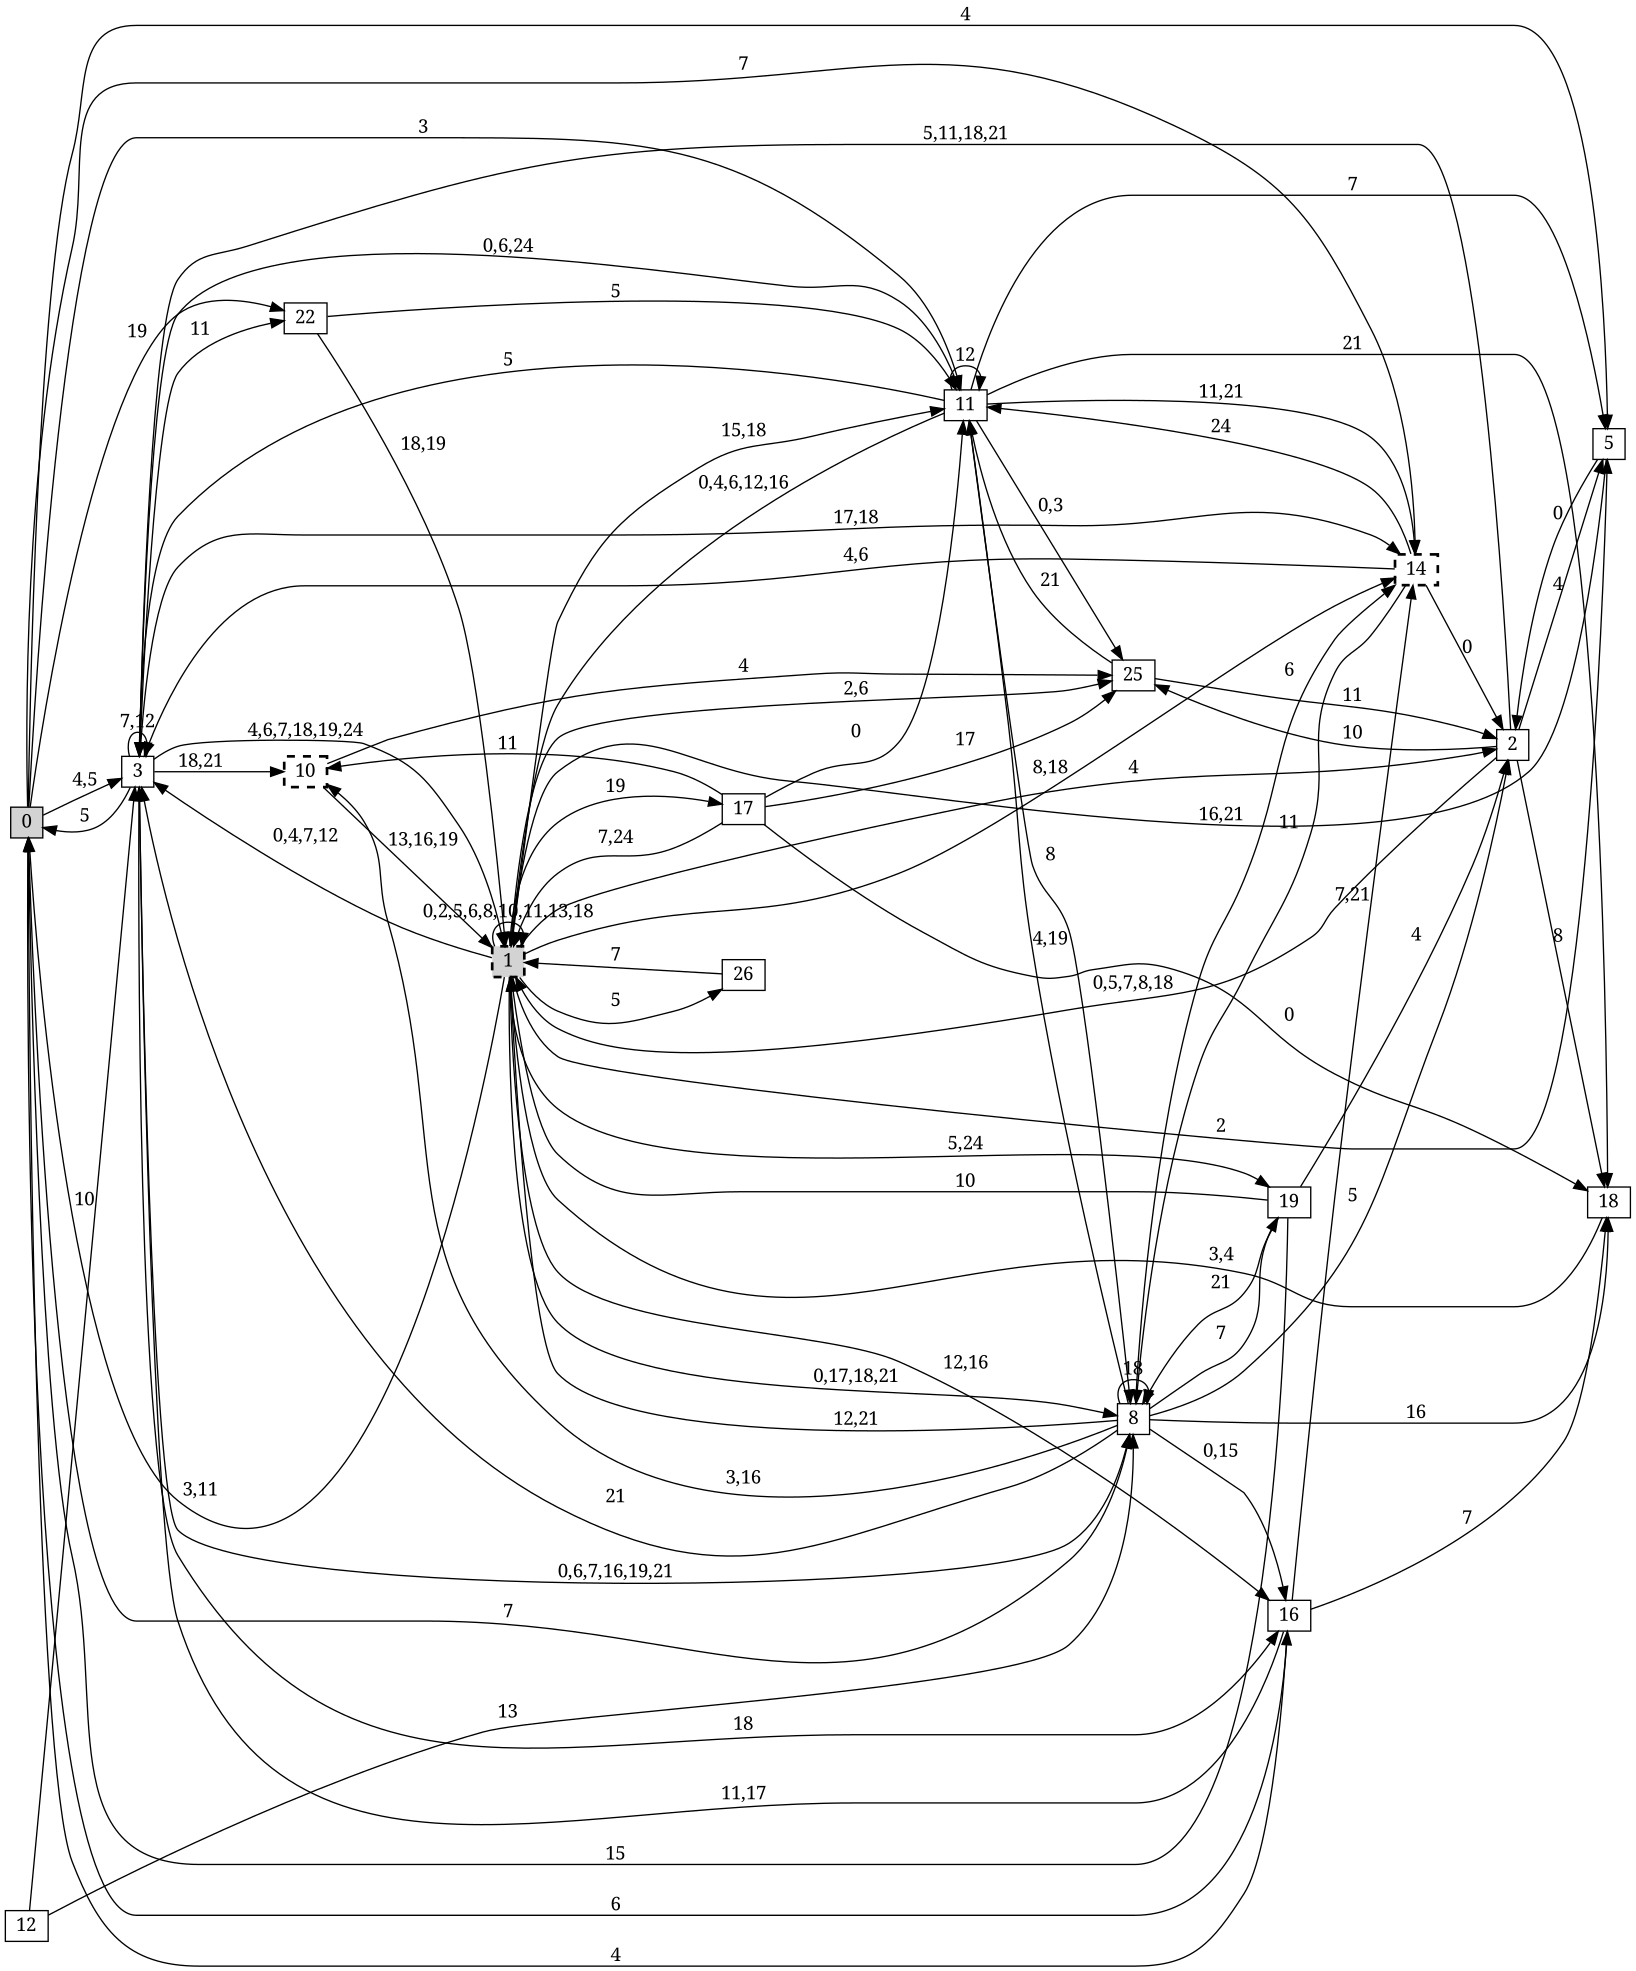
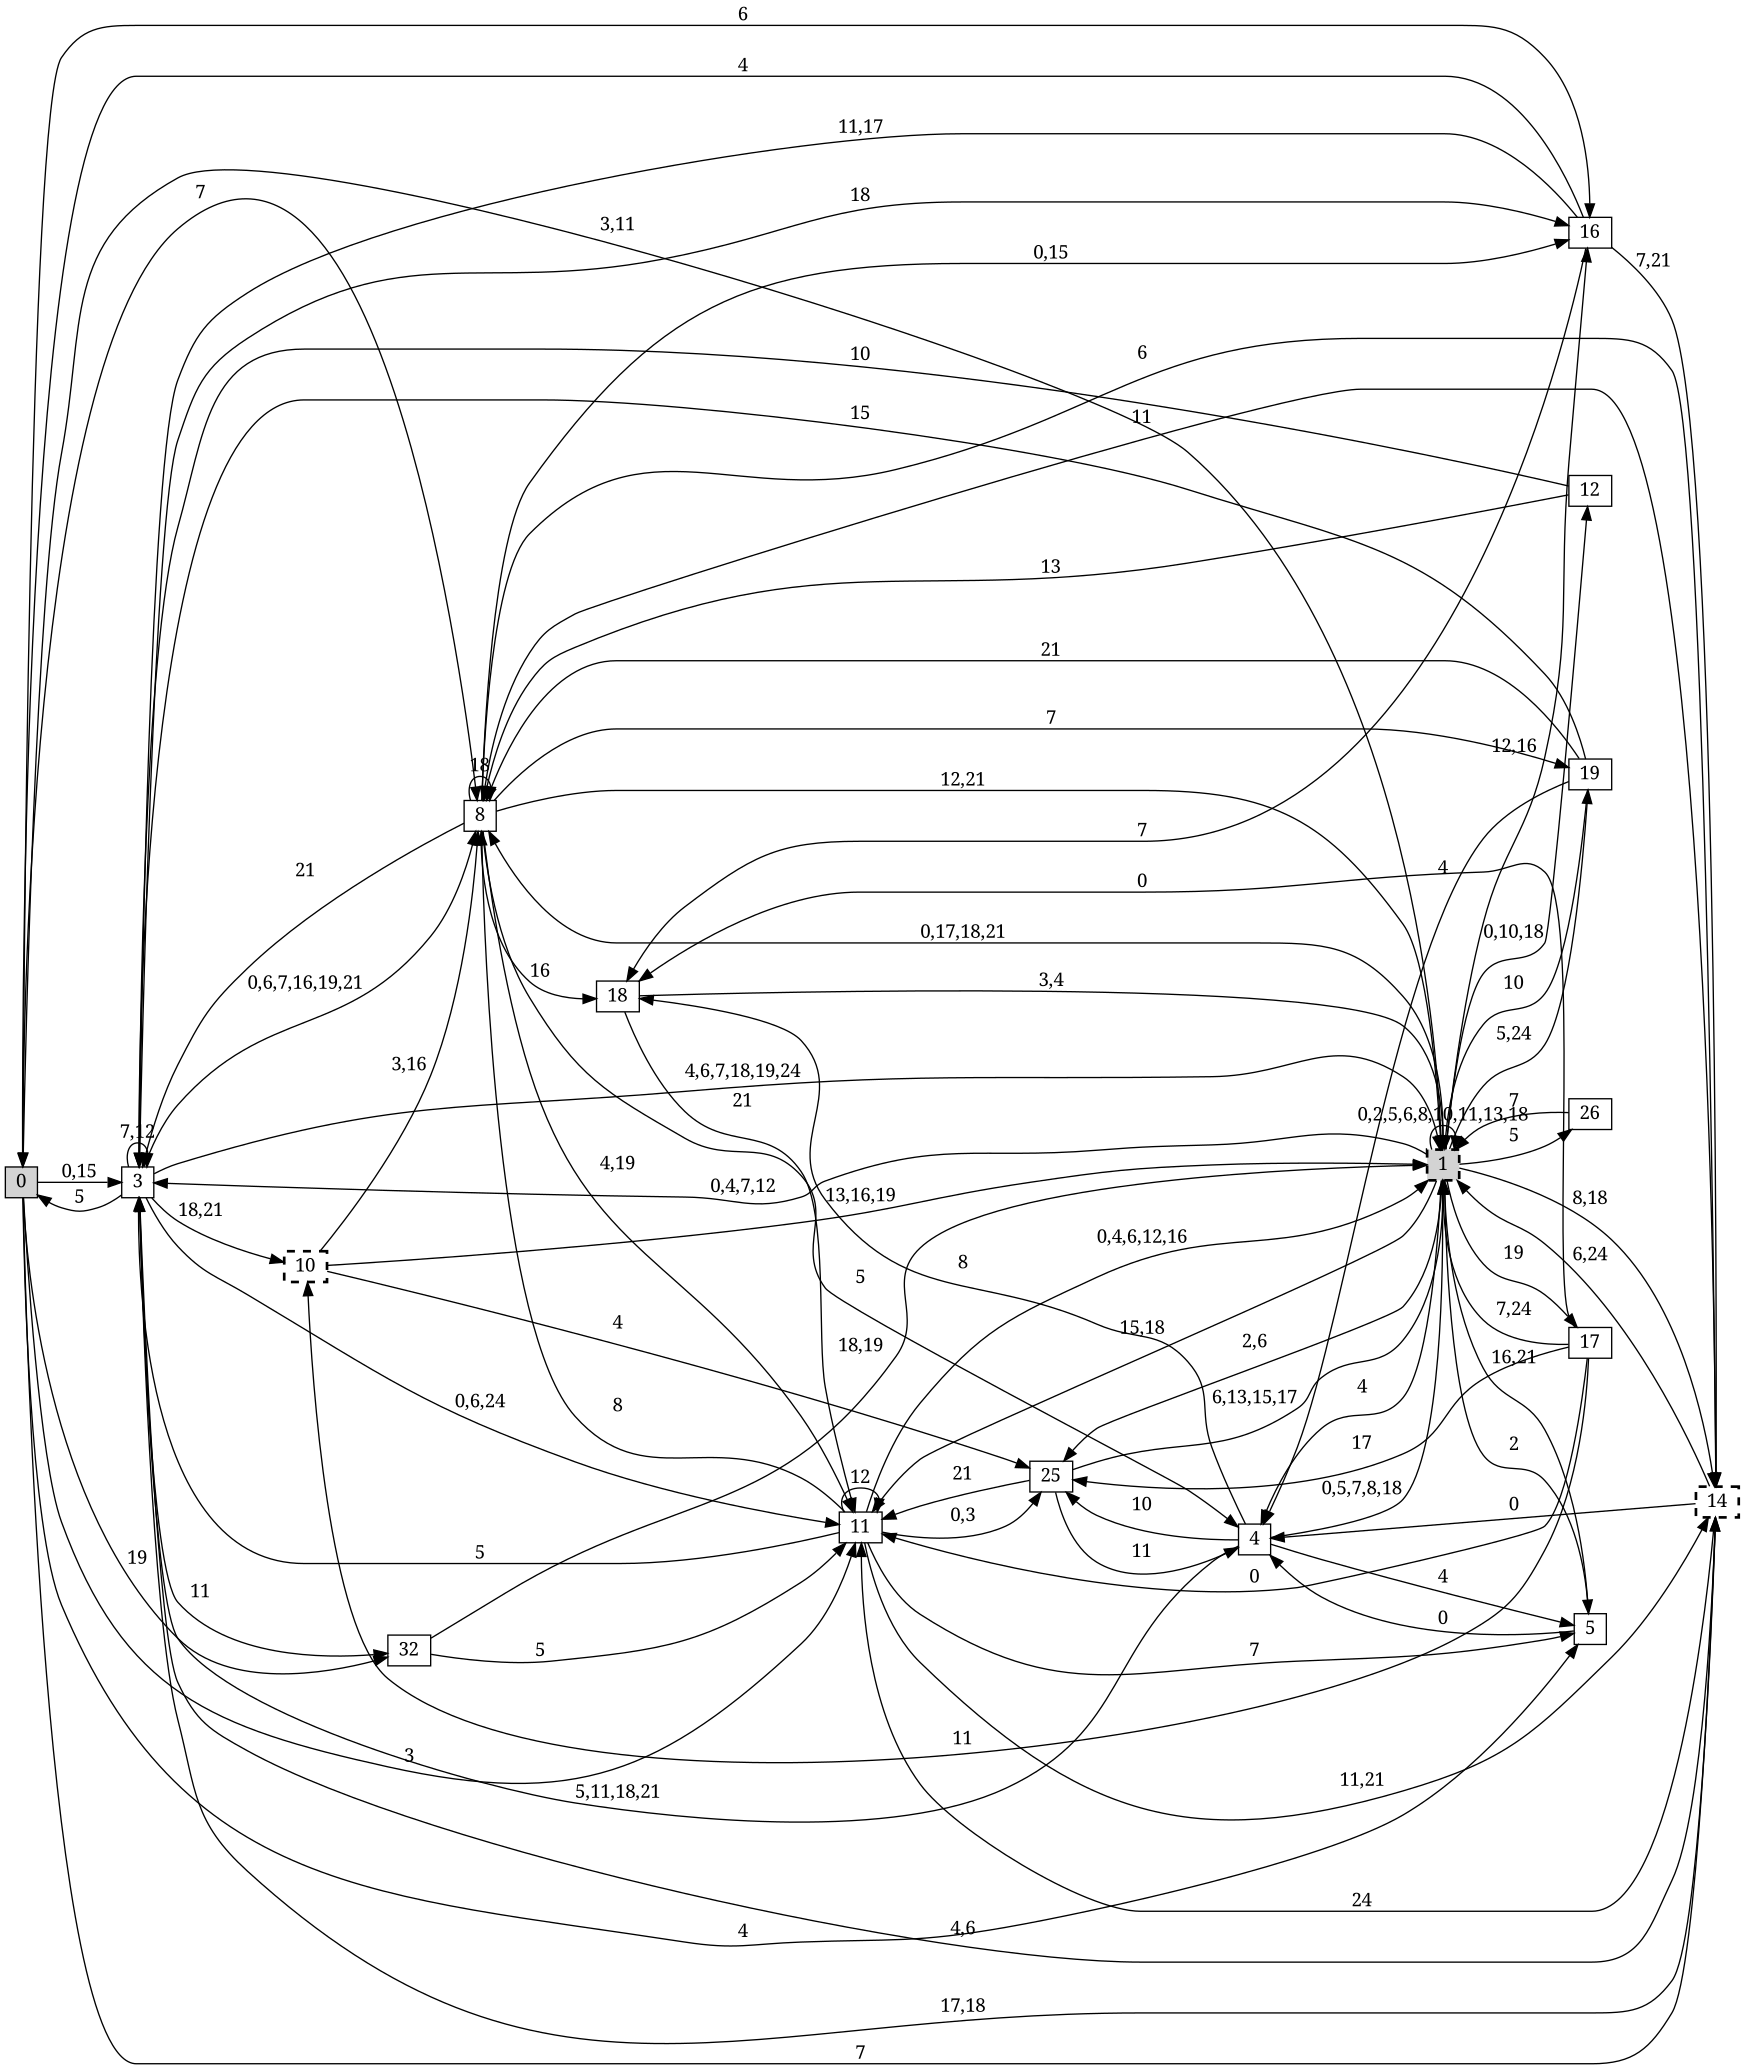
(306, 318) -> (409, 1650)
(1568, 491) -> (765, 1144)
(1513, 745) -> (1255, 1539)
(85, 780) -> (80, 1172)
none -> (1556, 857)
none -> (1613, 1317)
(524, 1386) -> (435, 1062)
none -> (1297, 1409)
(473, 1864) -> (655, 406)
